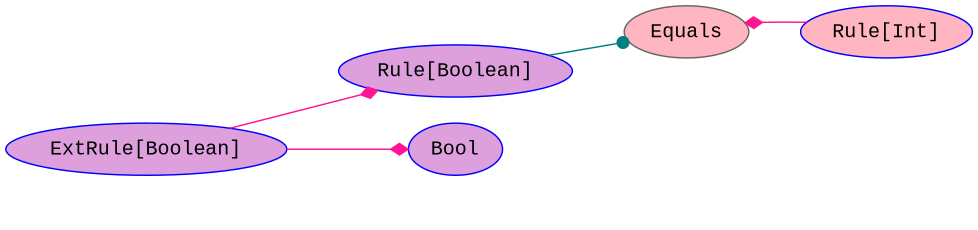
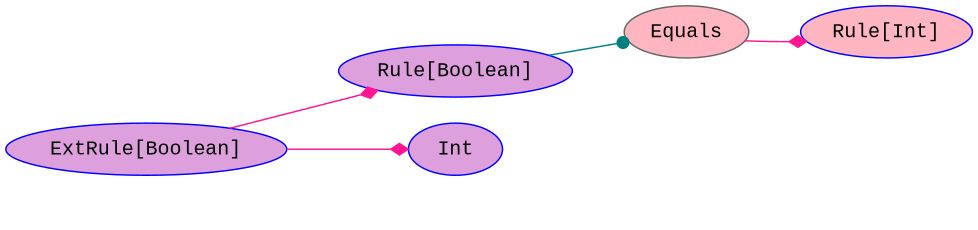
(785, 22) -> (767, 41)
(456, 149) -> (456, 149)
